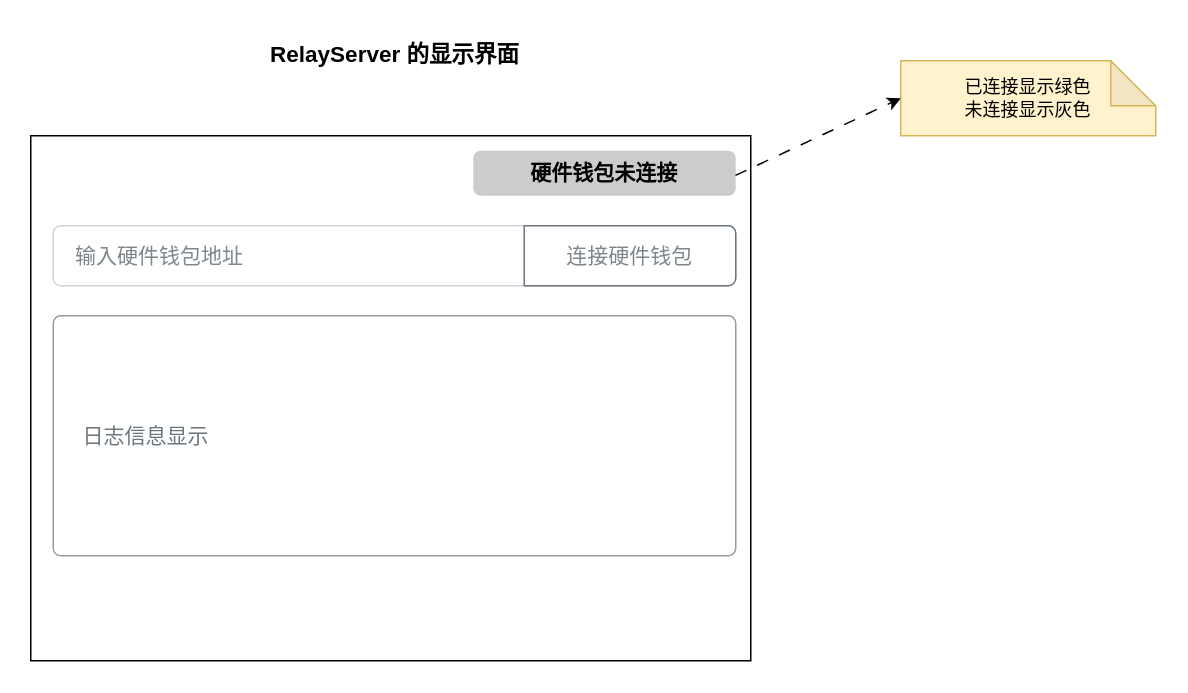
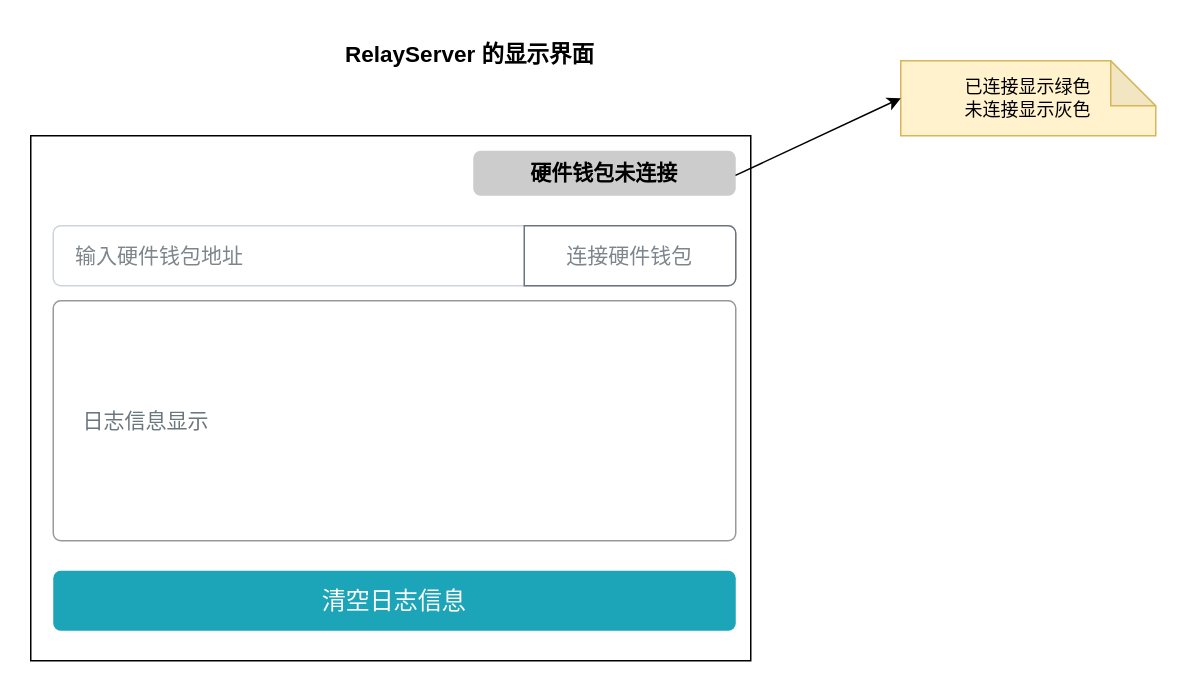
(395, 53) -> (470, 53)
(751, 168) -> (751, 168)
(395, 436) -> (395, 421)
none -> (395, 601)
